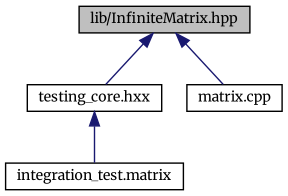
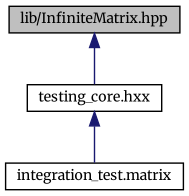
(234, 98) -> none
